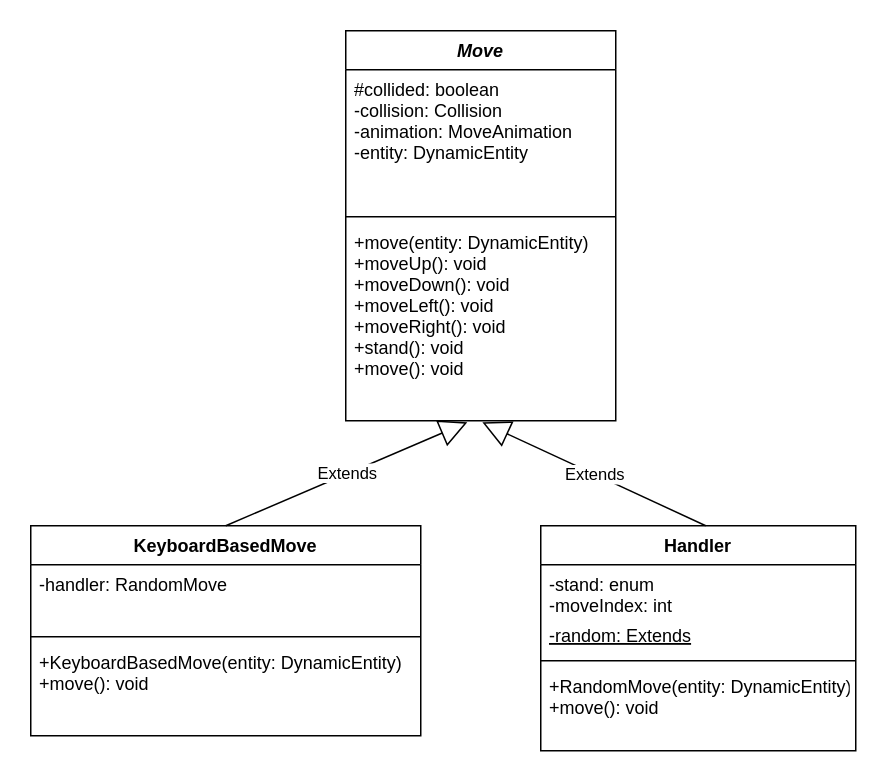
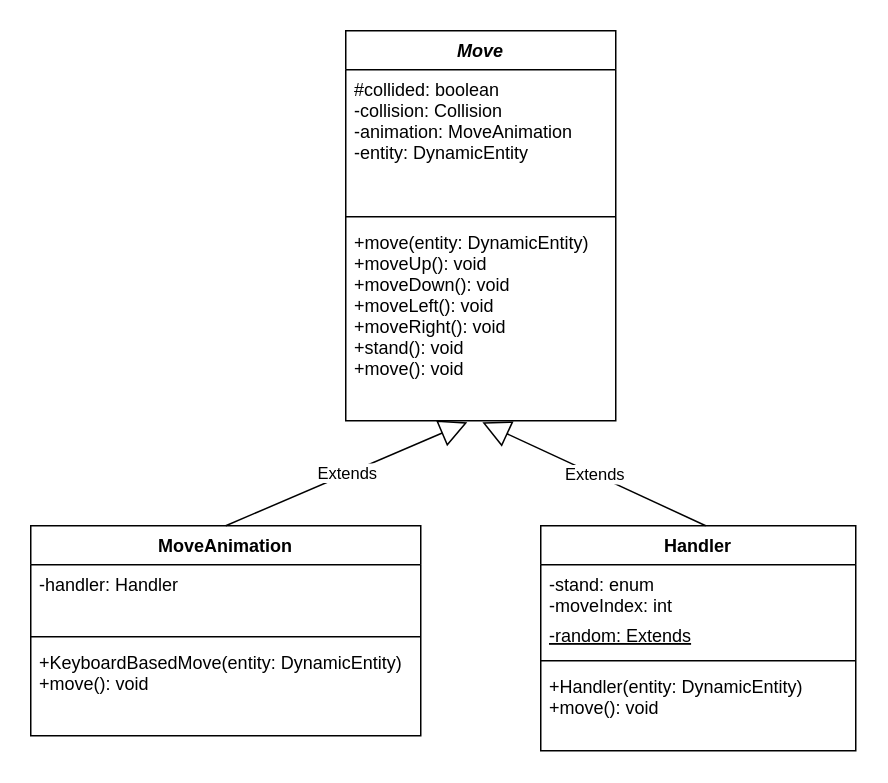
(225, 546) -> (225, 546)
(133, 585) -> (115, 585)
(709, 687) -> (691, 687)
